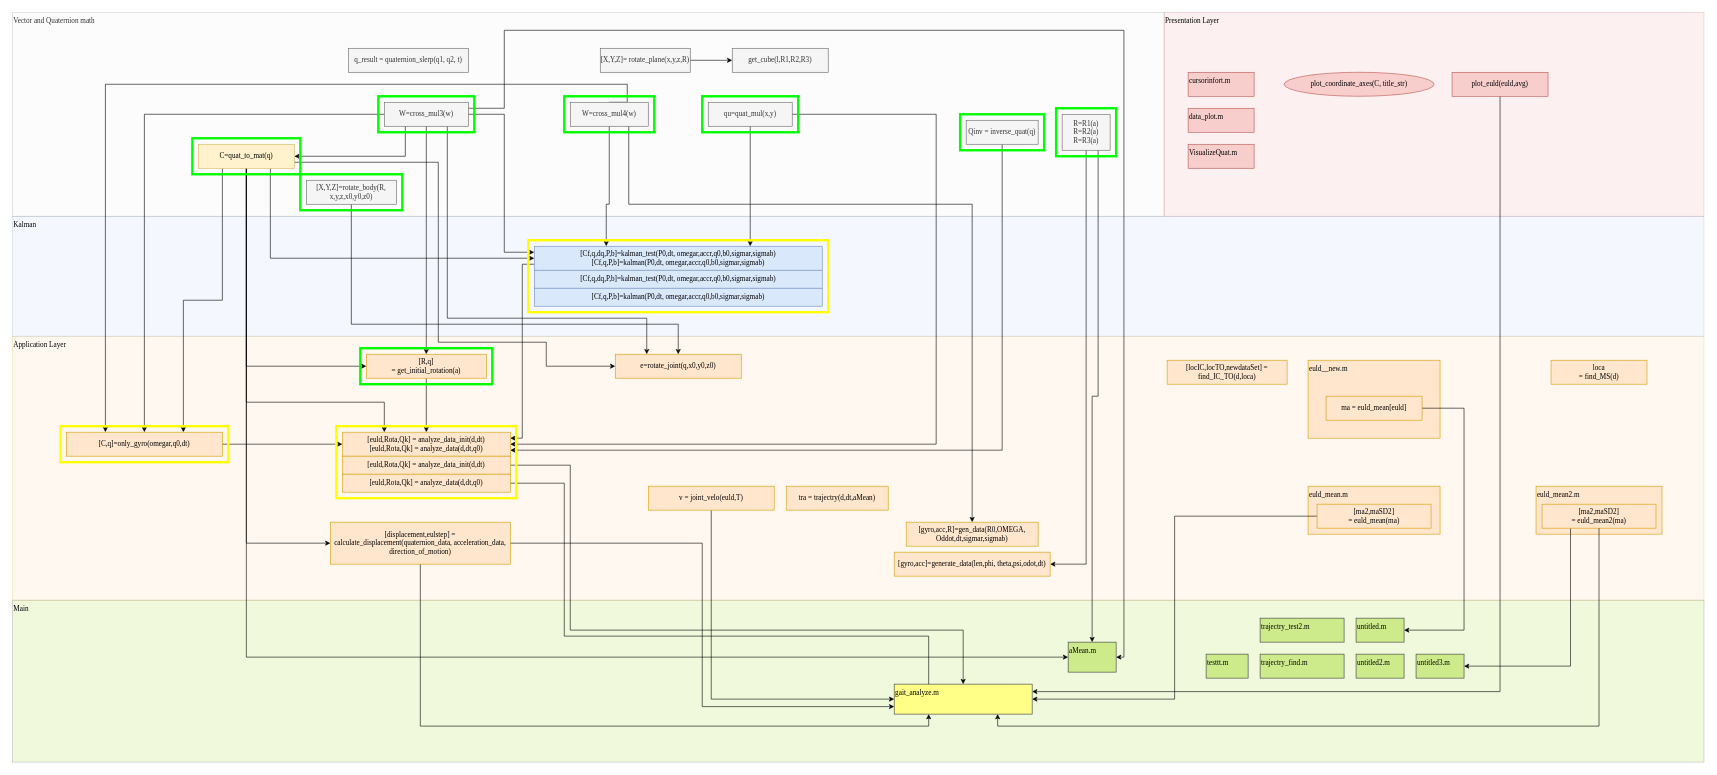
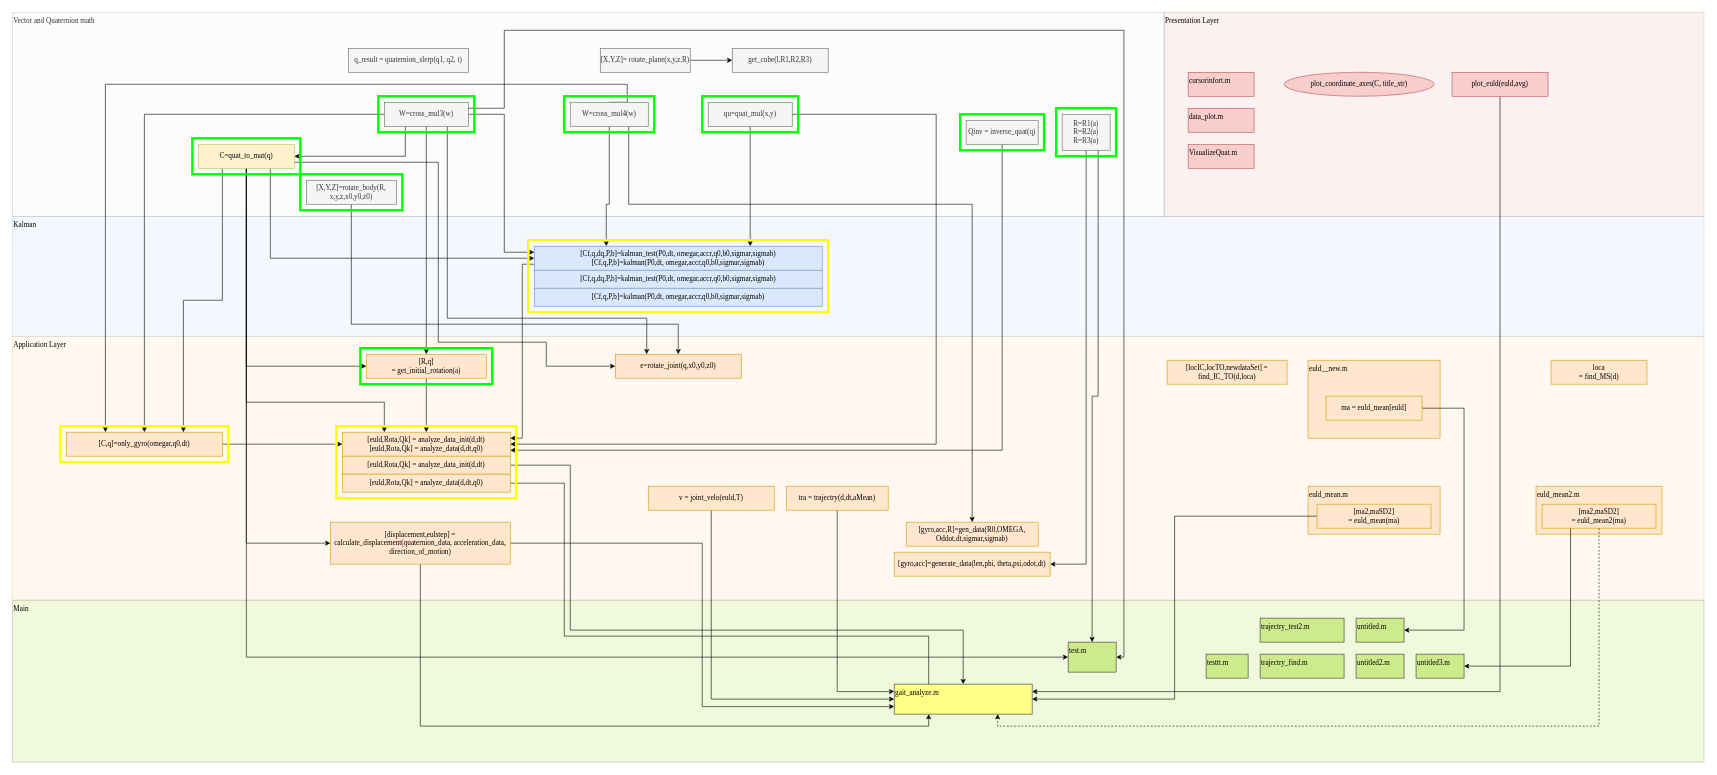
(1083, 651) -> (1081, 651)
none -> (862, 692)
(1394, 726) -> (1394, 726)
